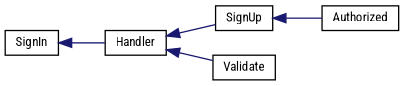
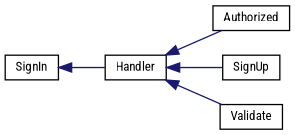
(304, 18) -> (200, 40)
